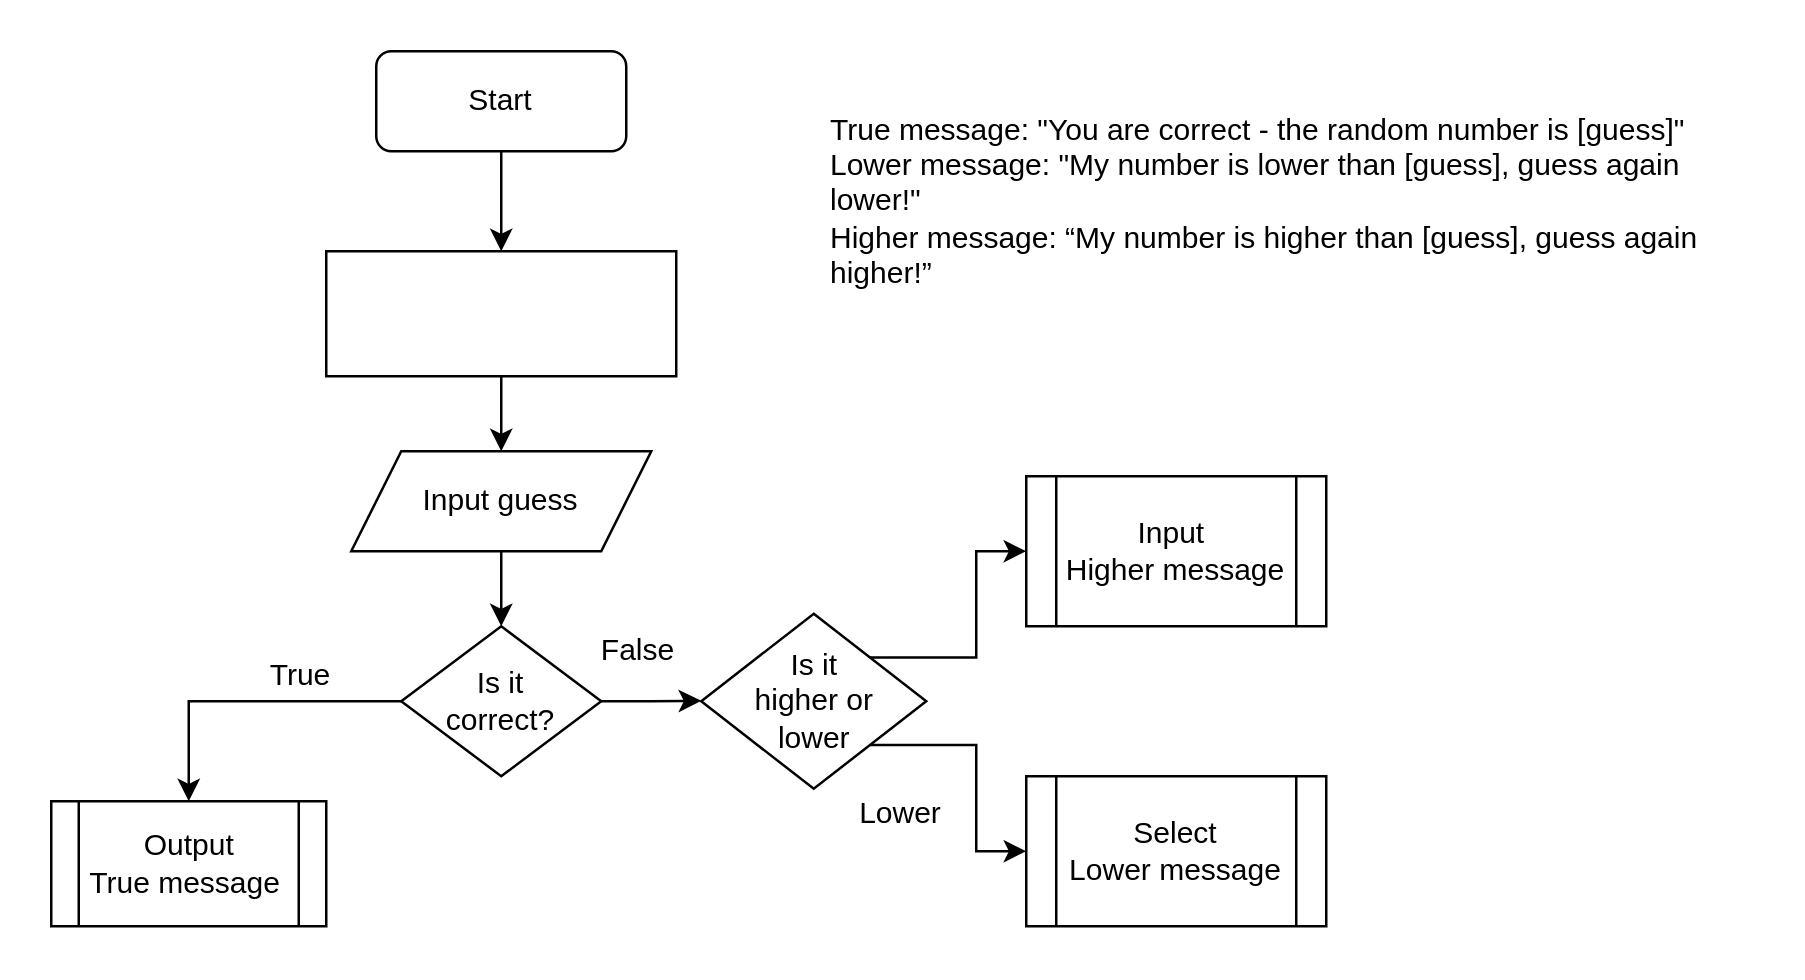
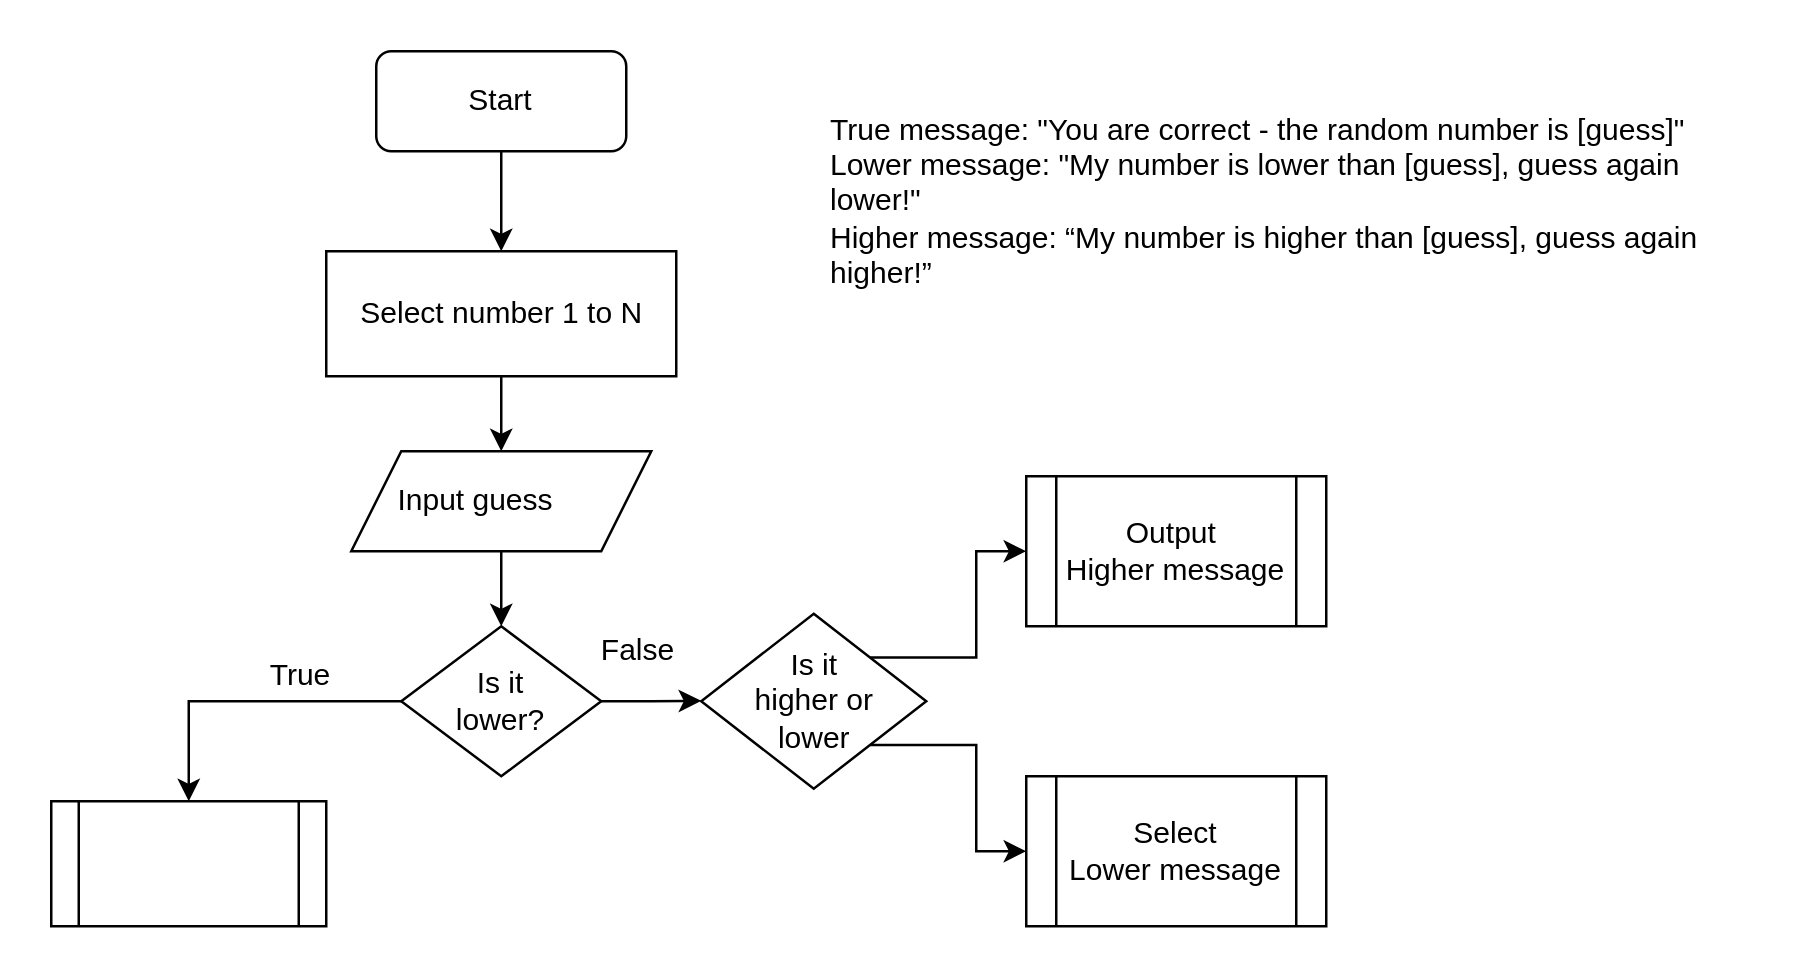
none -> (501, 314)
(501, 501) -> (476, 501)
(1176, 551) -> (1176, 551)
(501, 701) -> (501, 701)
(901, 814) -> none
(189, 864) -> none
